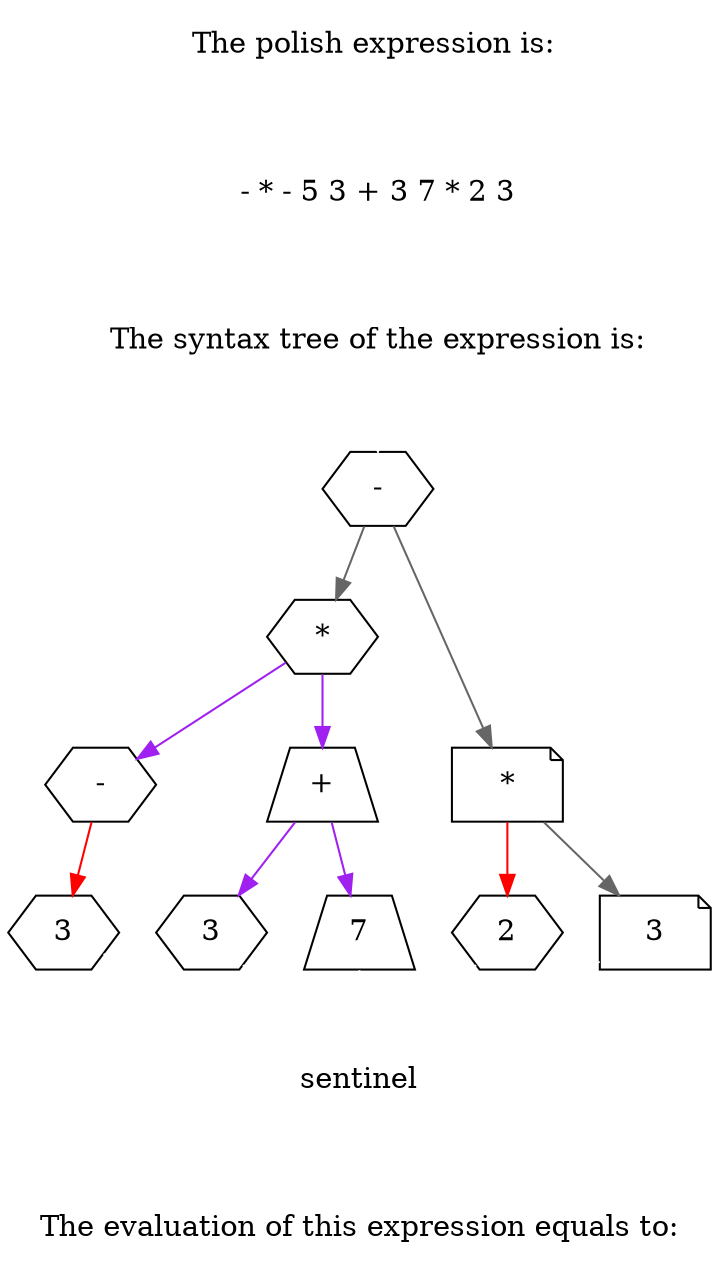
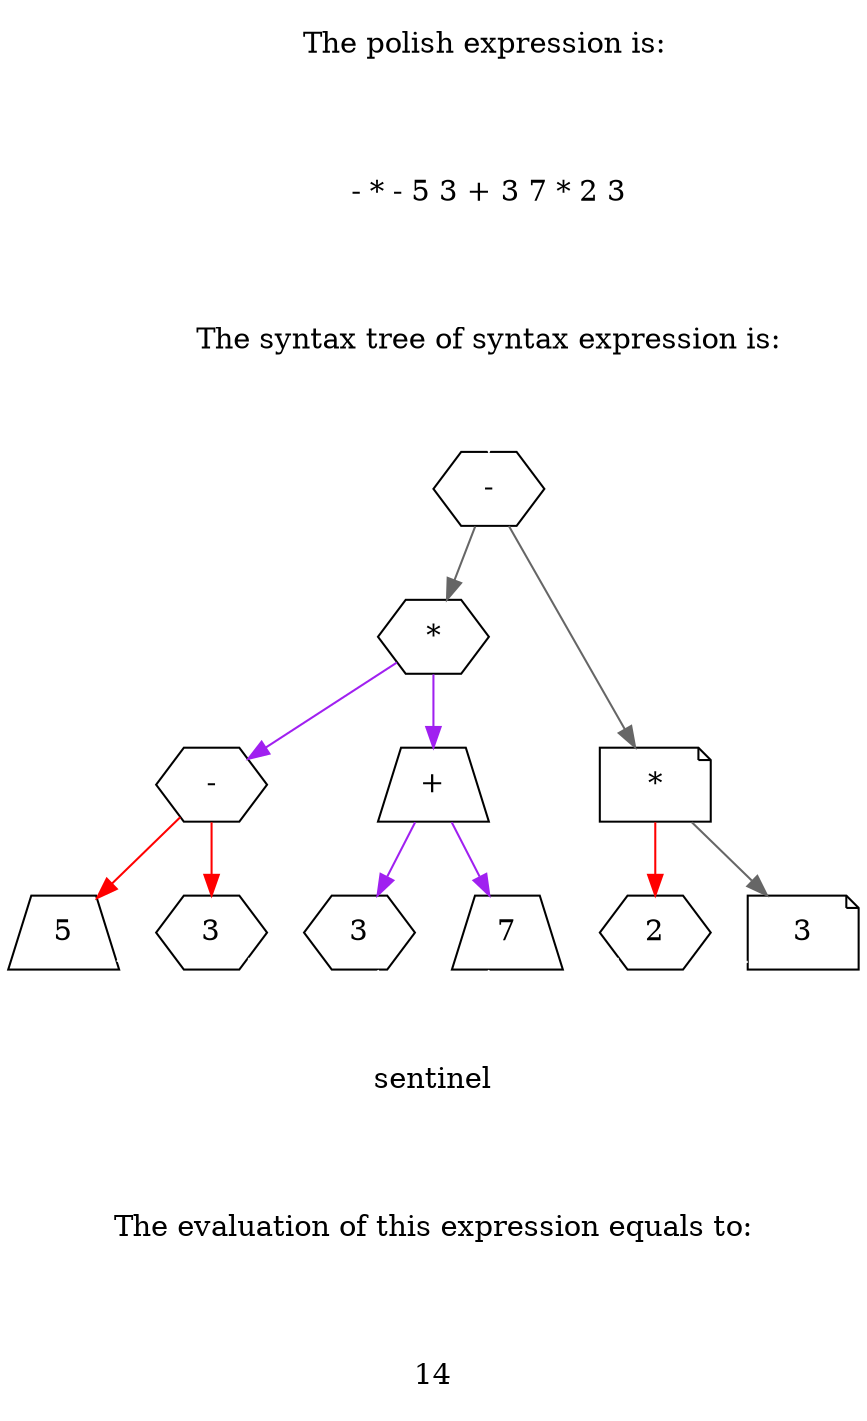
(378, 341) -> (489, 341)
none -> (64, 933)
none -> (433, 1376)
